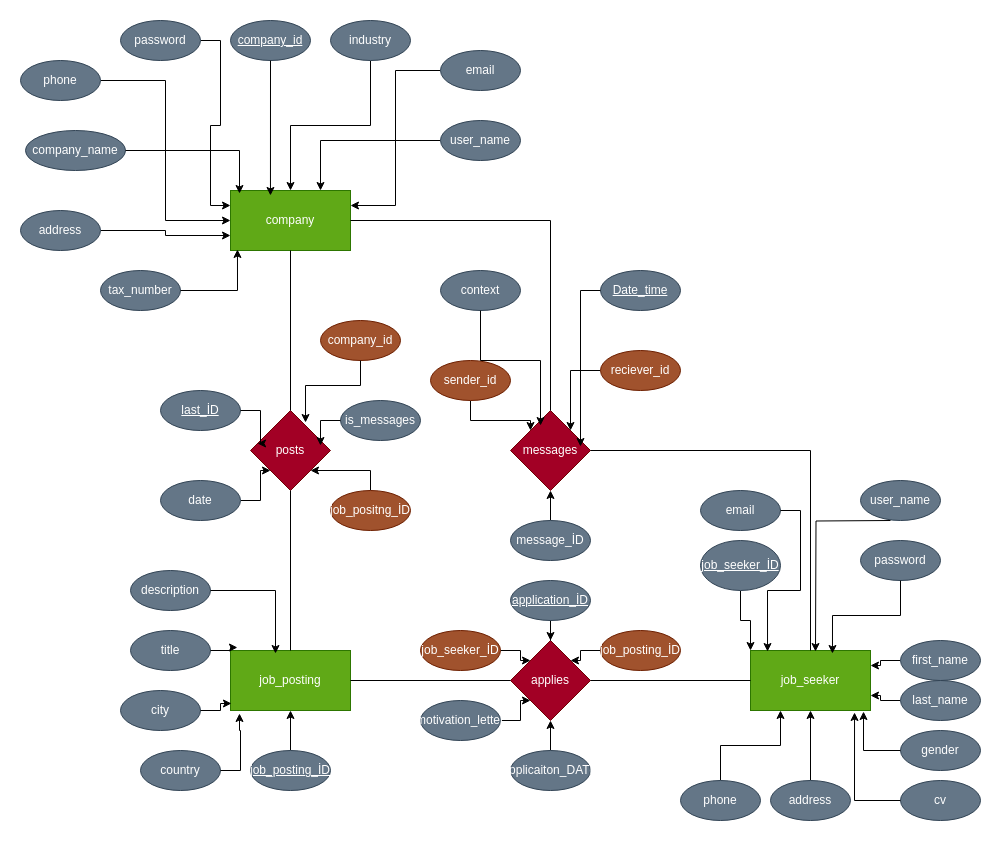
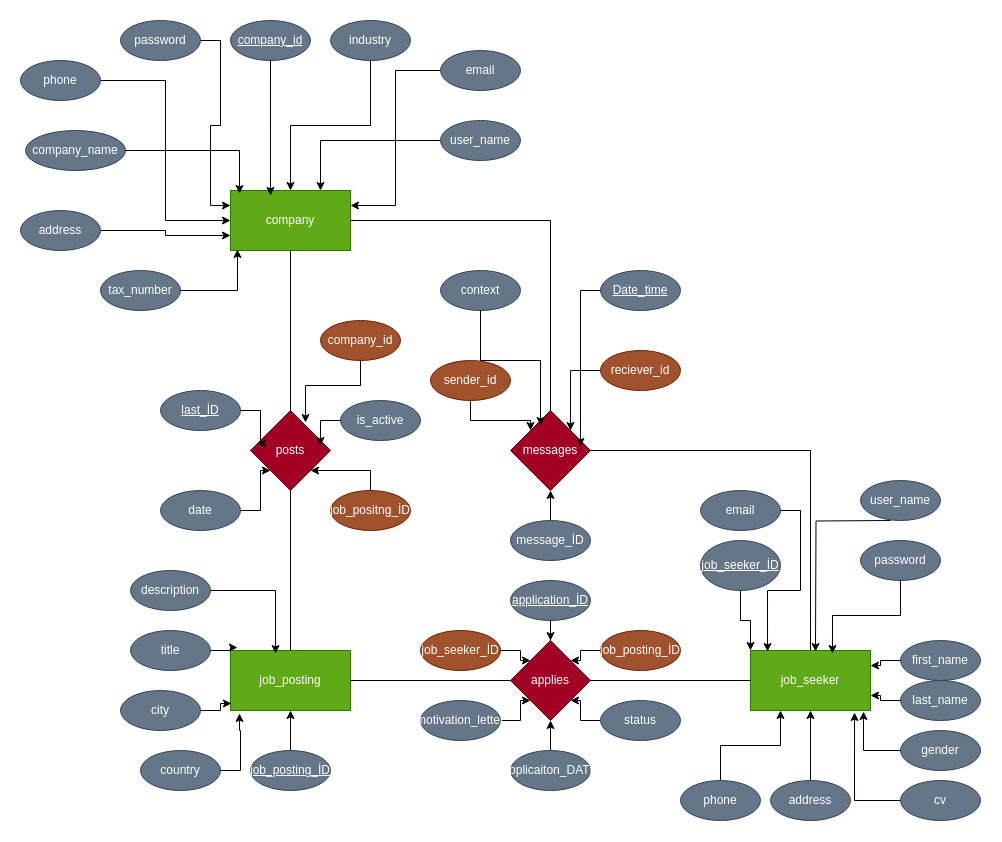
(381, 421) -> (381, 421)
(201, 501) -> (201, 511)
none -> (581, 720)
none -> (641, 721)
